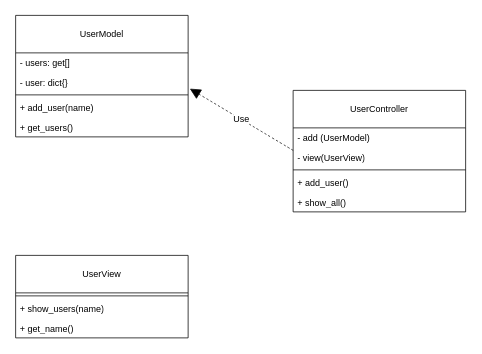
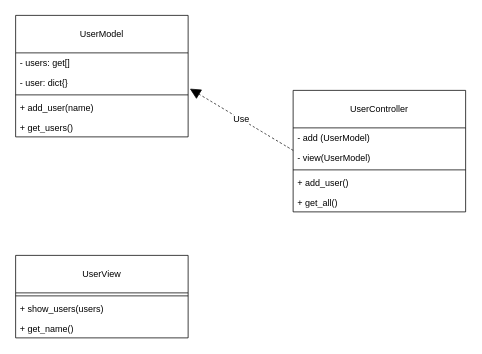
(334, 158) -> (337, 158)
(324, 203) -> (322, 203)
(64, 310) -> (67, 310)
